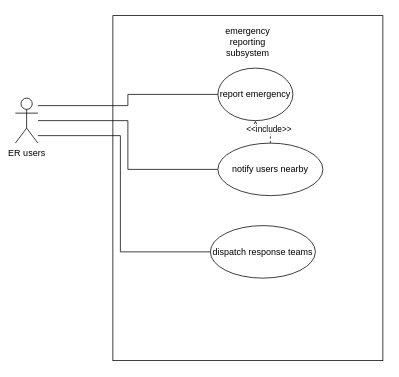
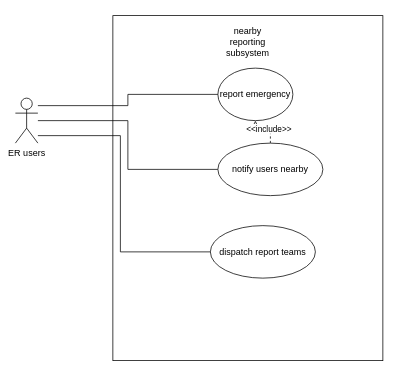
(248, 42) -> (248, 42)
(263, 252) -> (263, 252)
